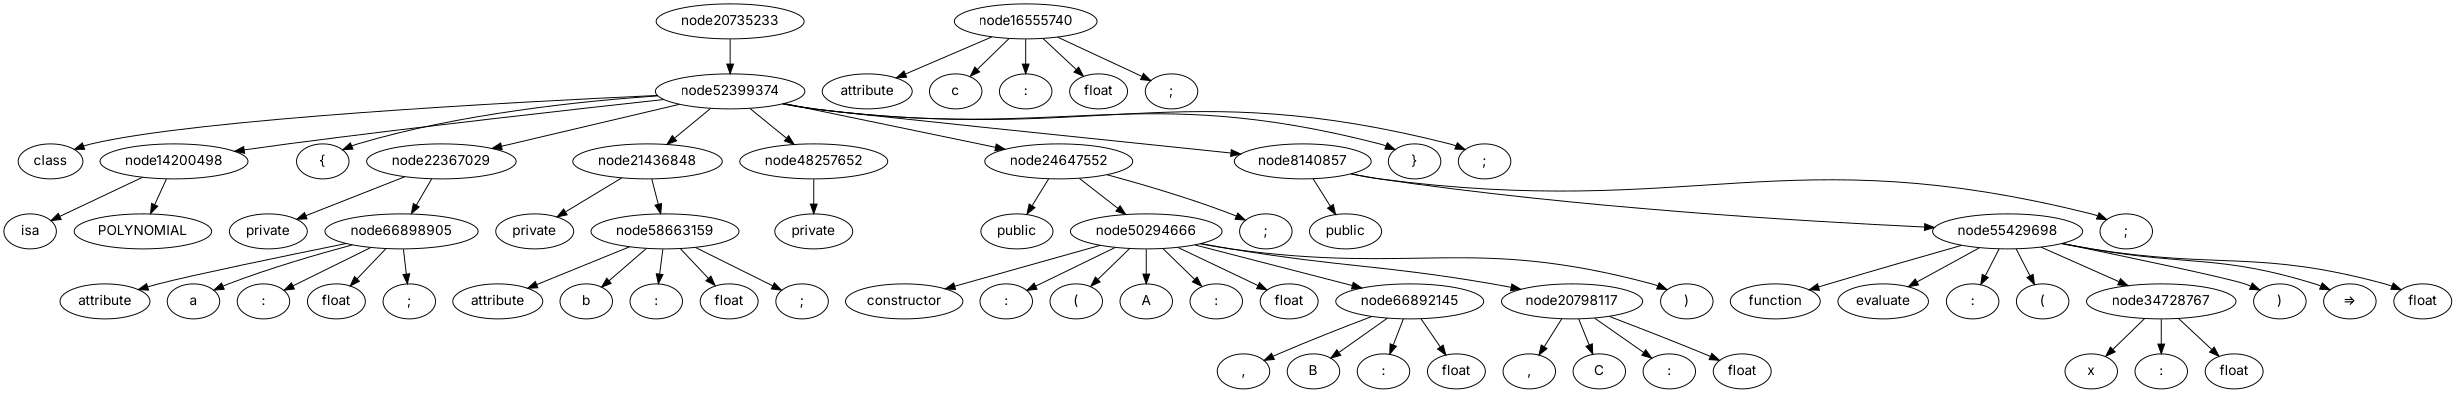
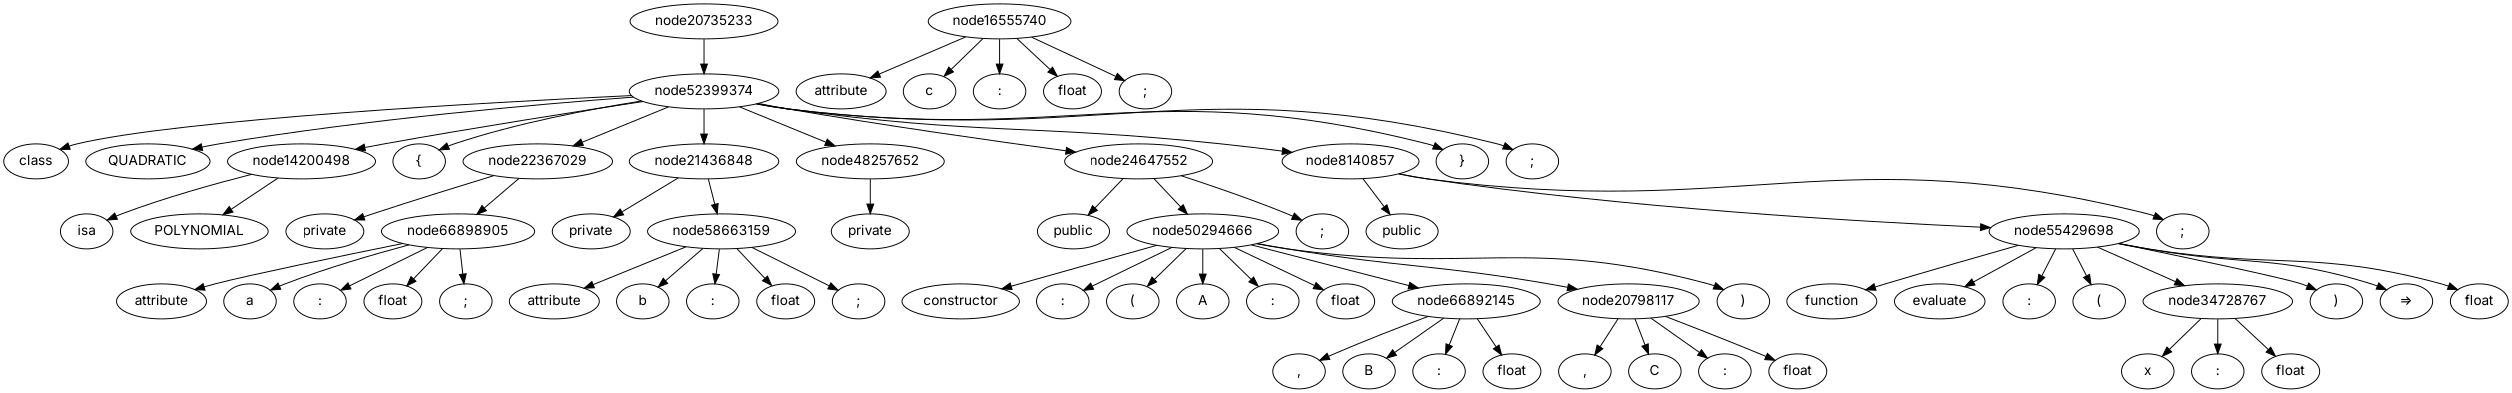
none -> (148, 161)
